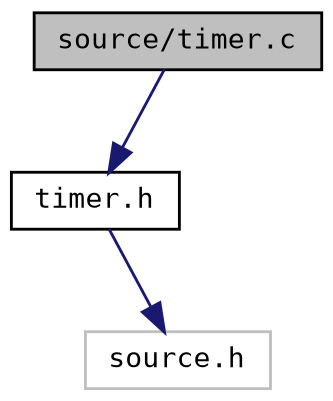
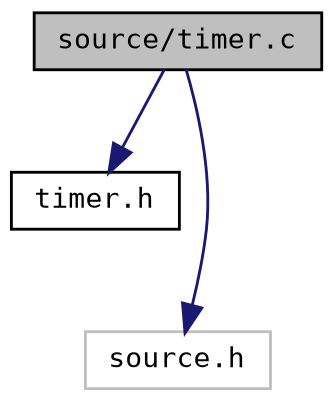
(130, 268) -> (207, 187)
